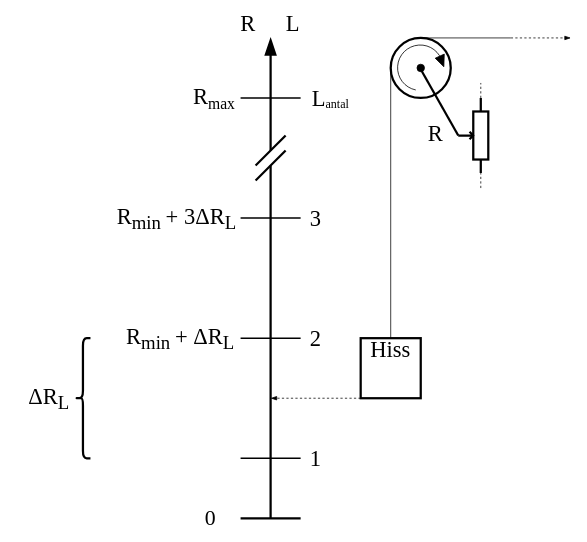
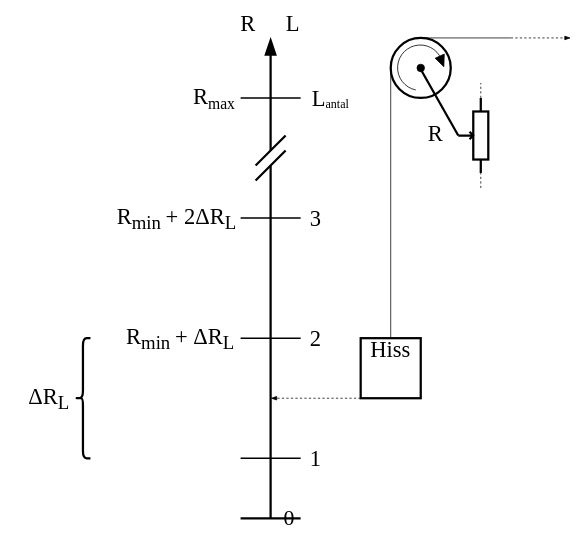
(177, 218) -> (177, 218)
(210, 518) -> (289, 518)
